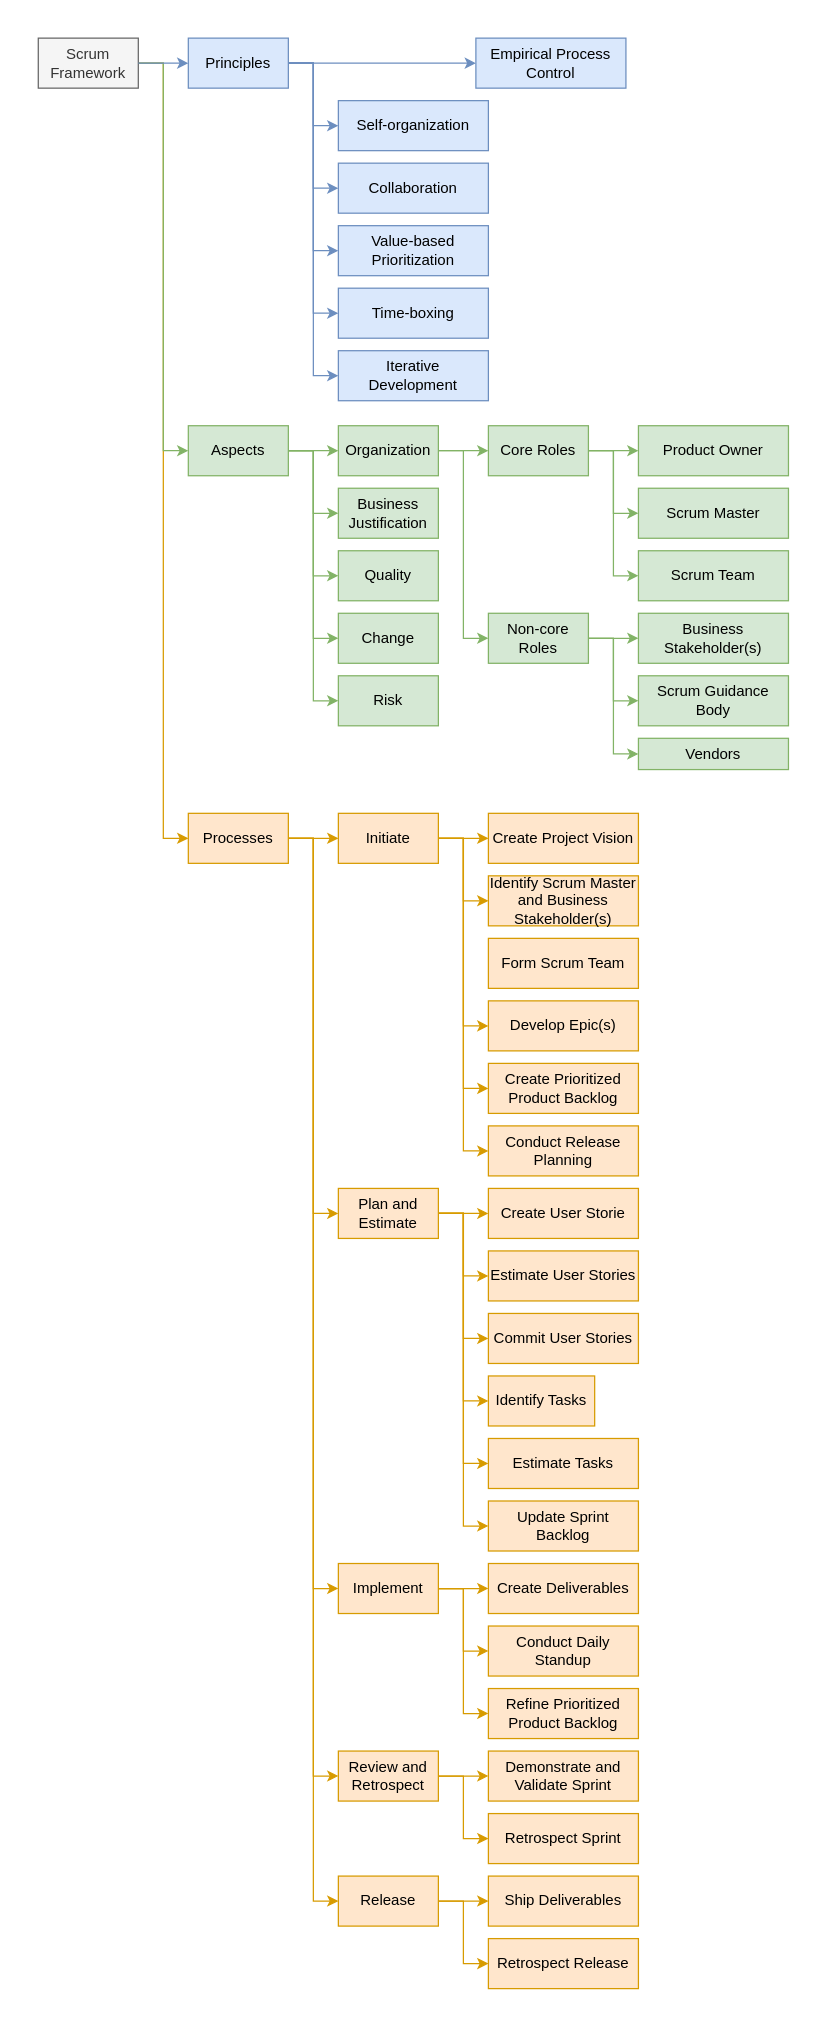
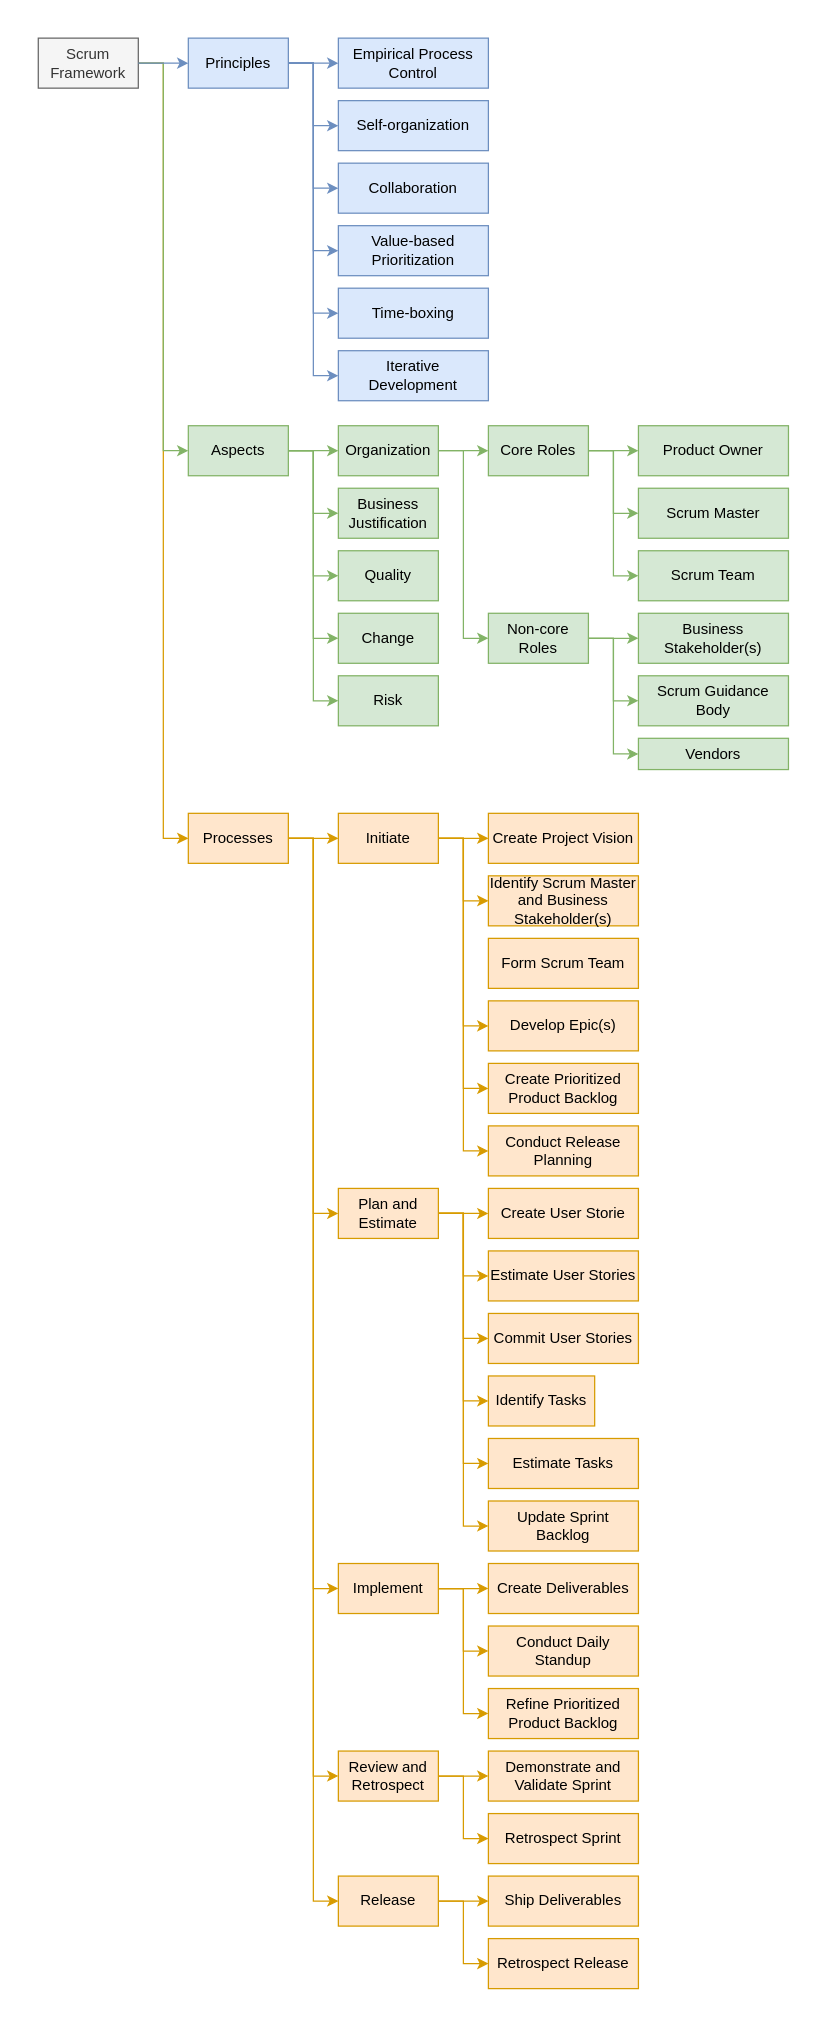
(551, 63) -> (413, 63)
